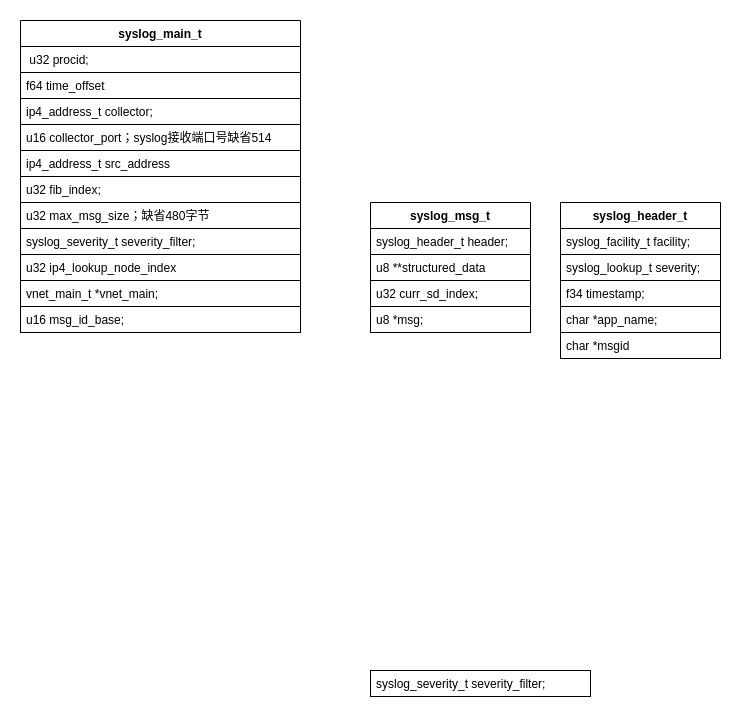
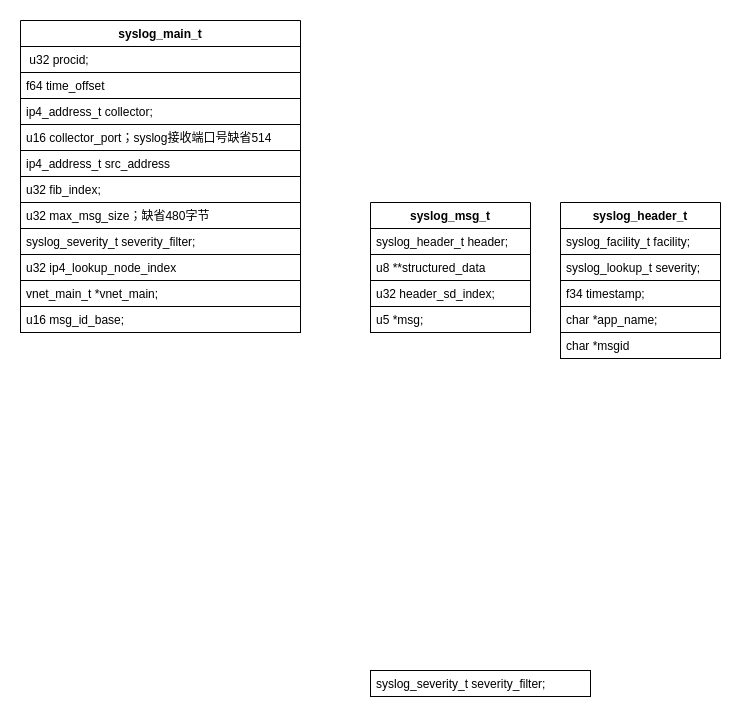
(432, 294) -> (439, 294)
(400, 320) -> (400, 320)
